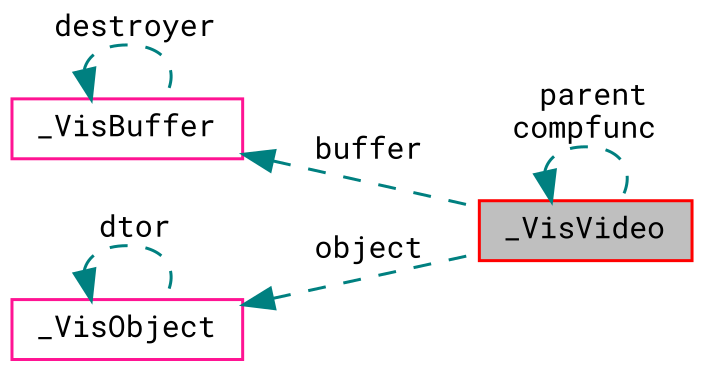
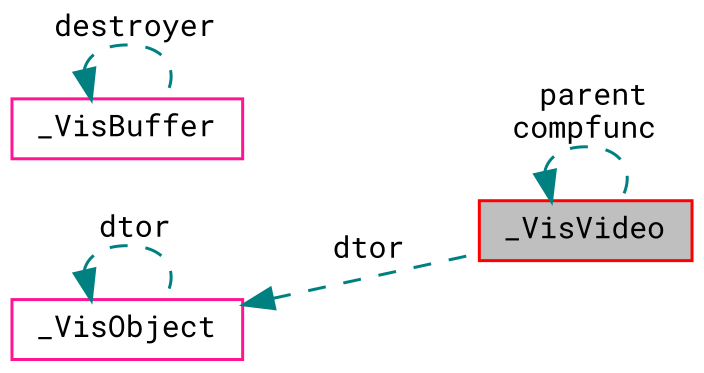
(376, 184) -> none
(361, 250) -> (361, 250)
